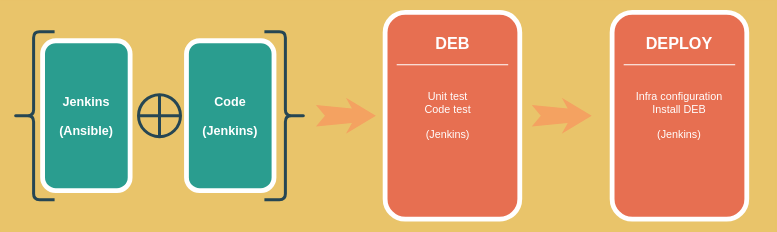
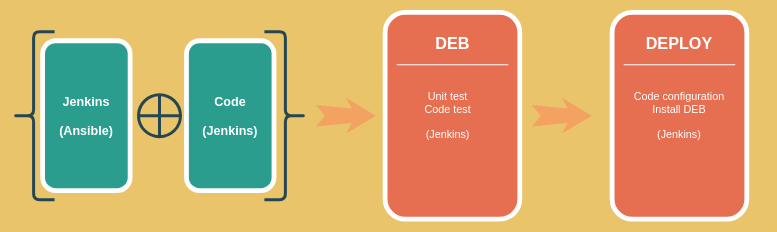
(680, 116) -> (680, 116)
